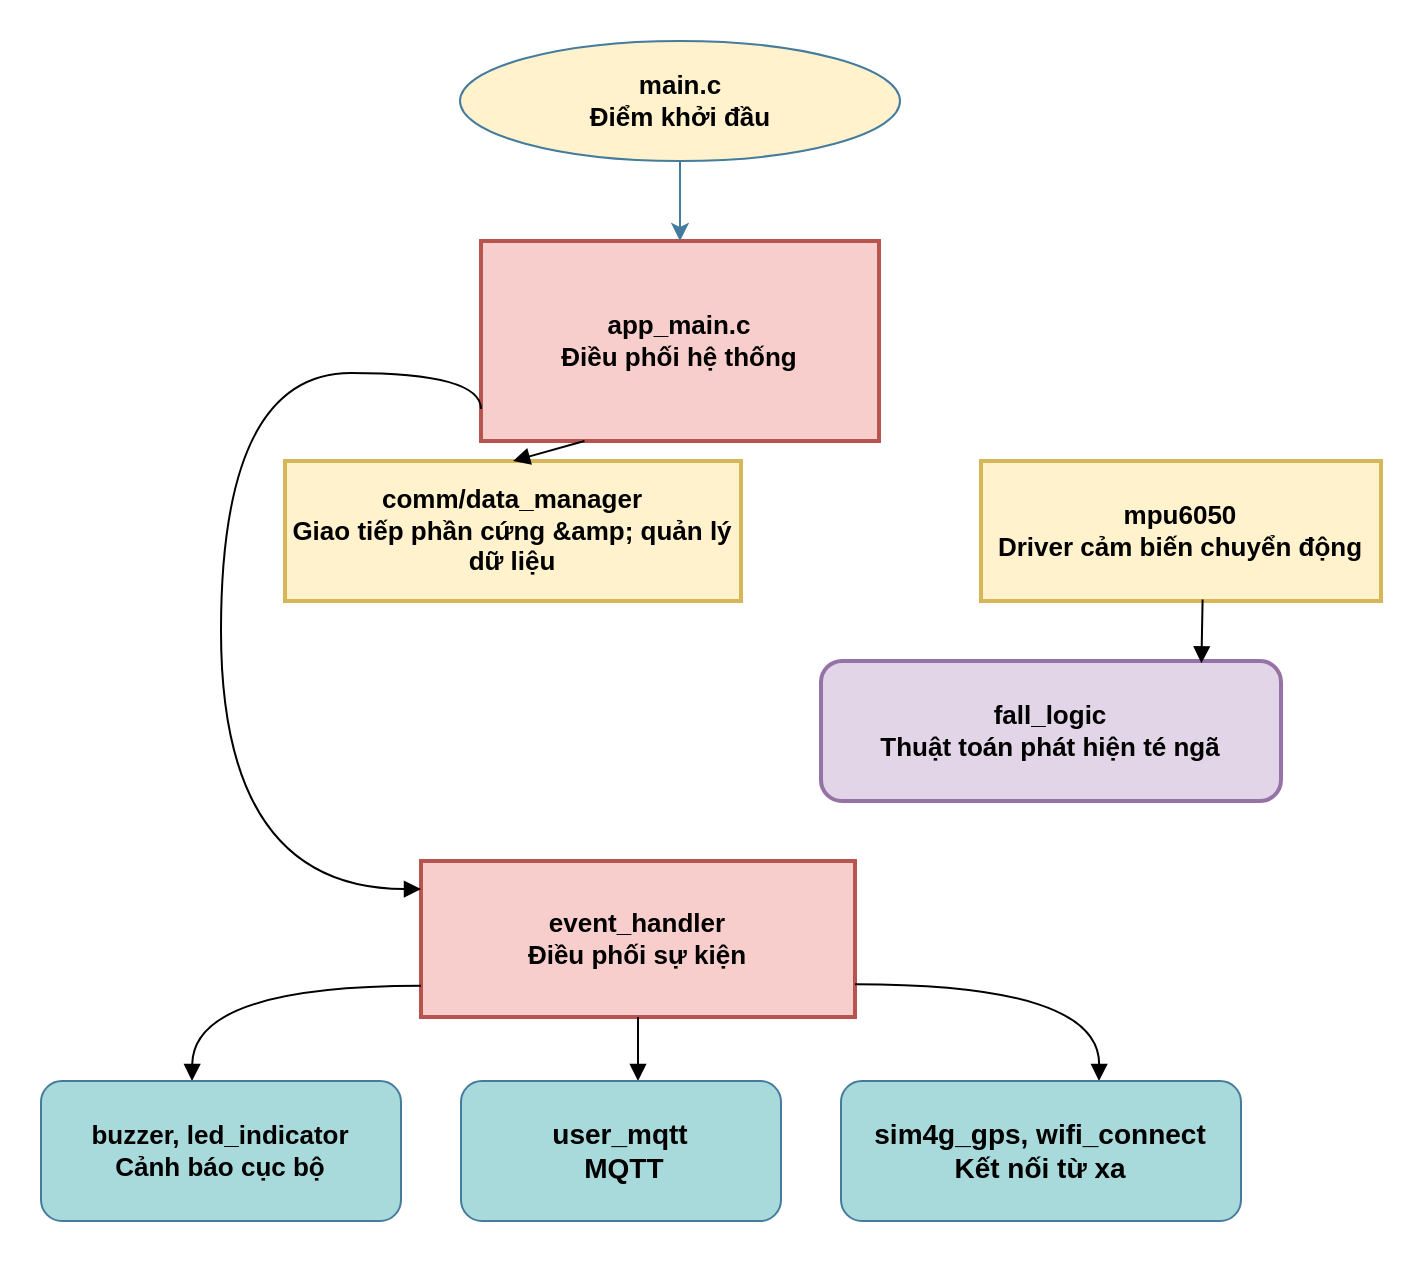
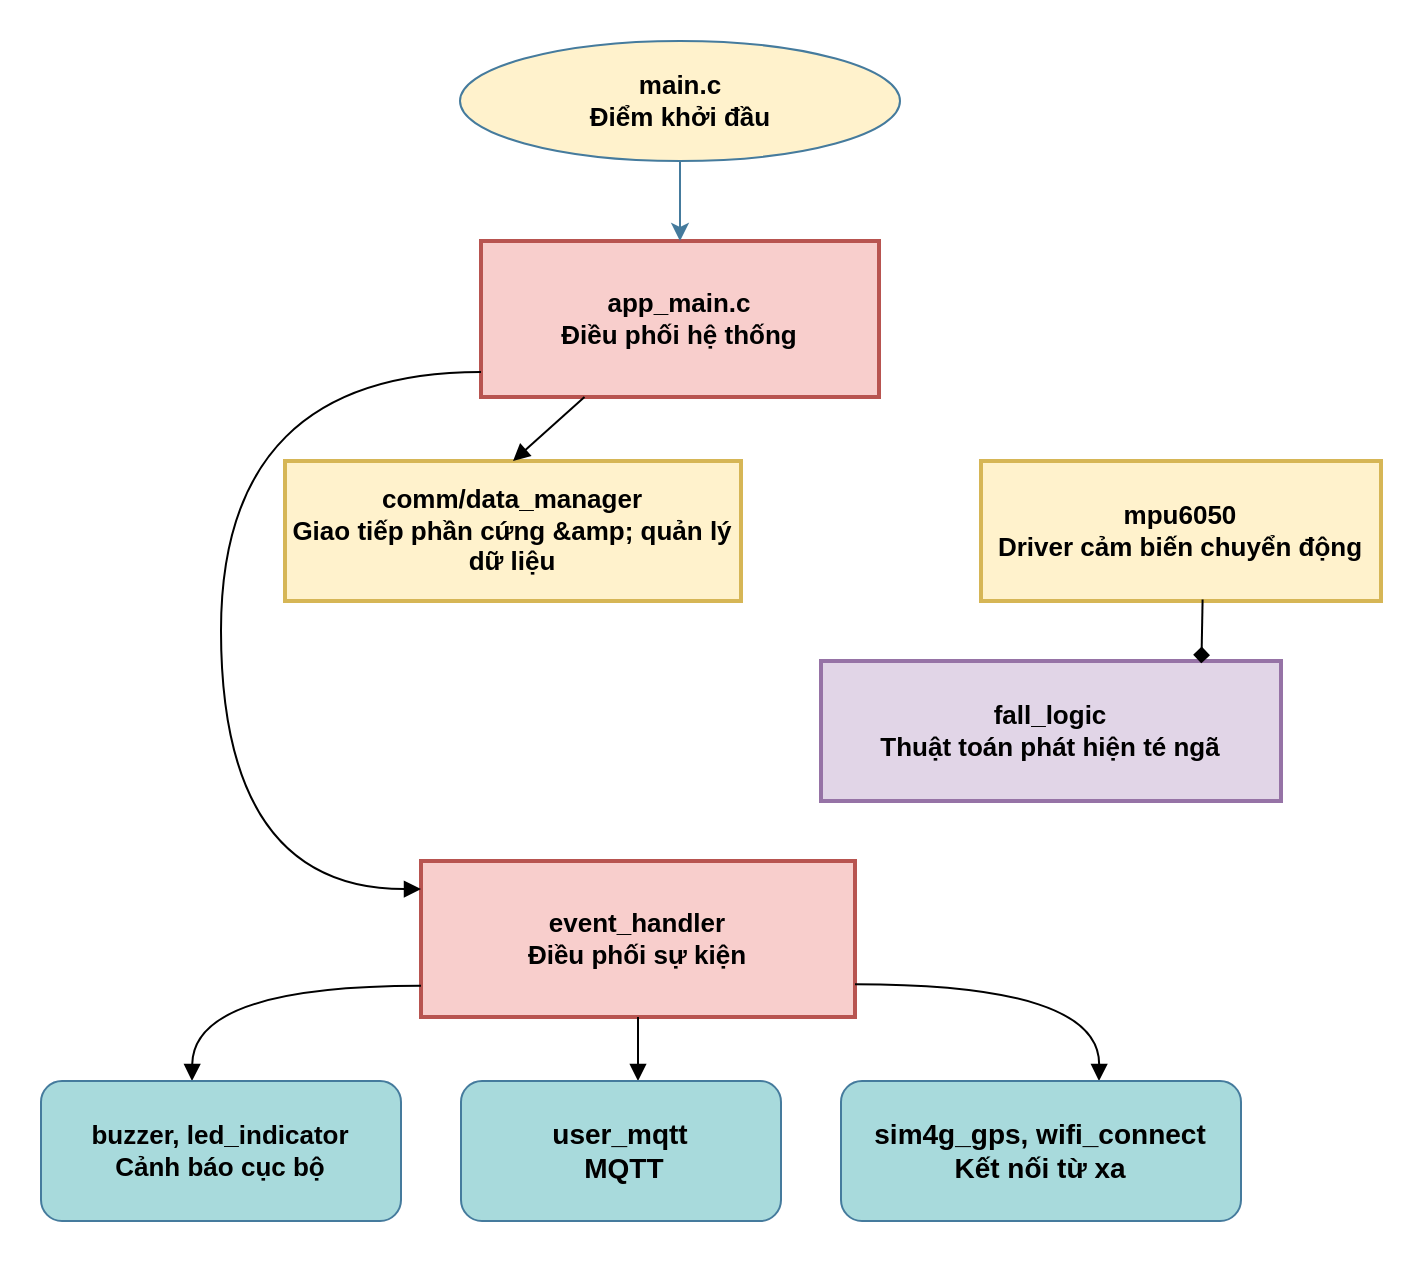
(680, 341) -> (680, 319)
(1202, 645) -> (1202, 646)
(1051, 731) -> (1051, 731)
